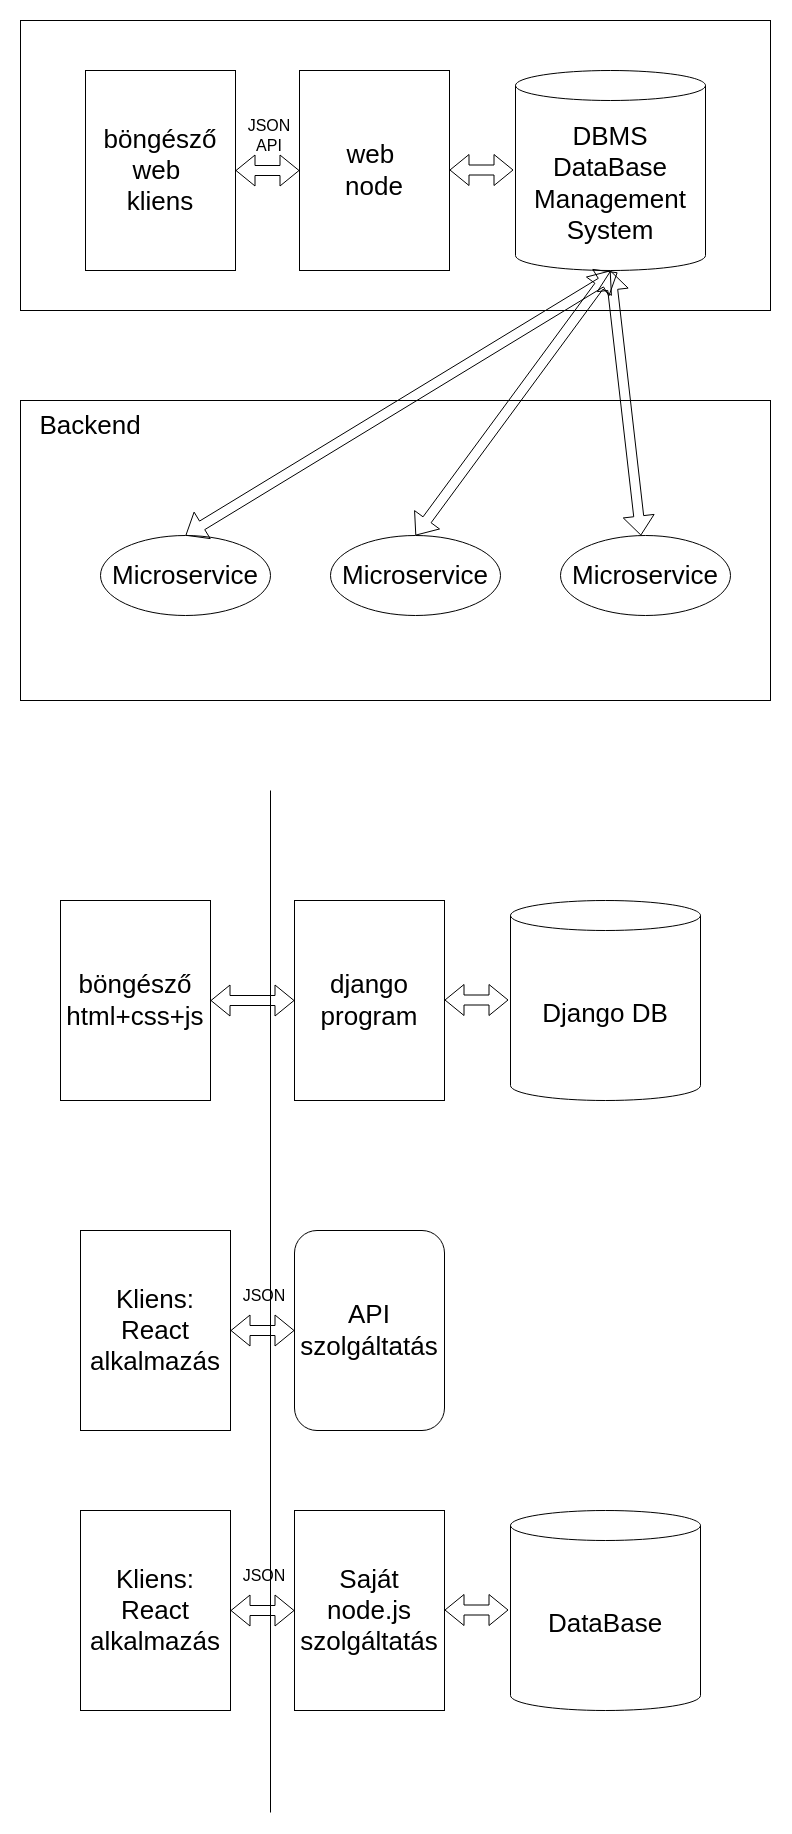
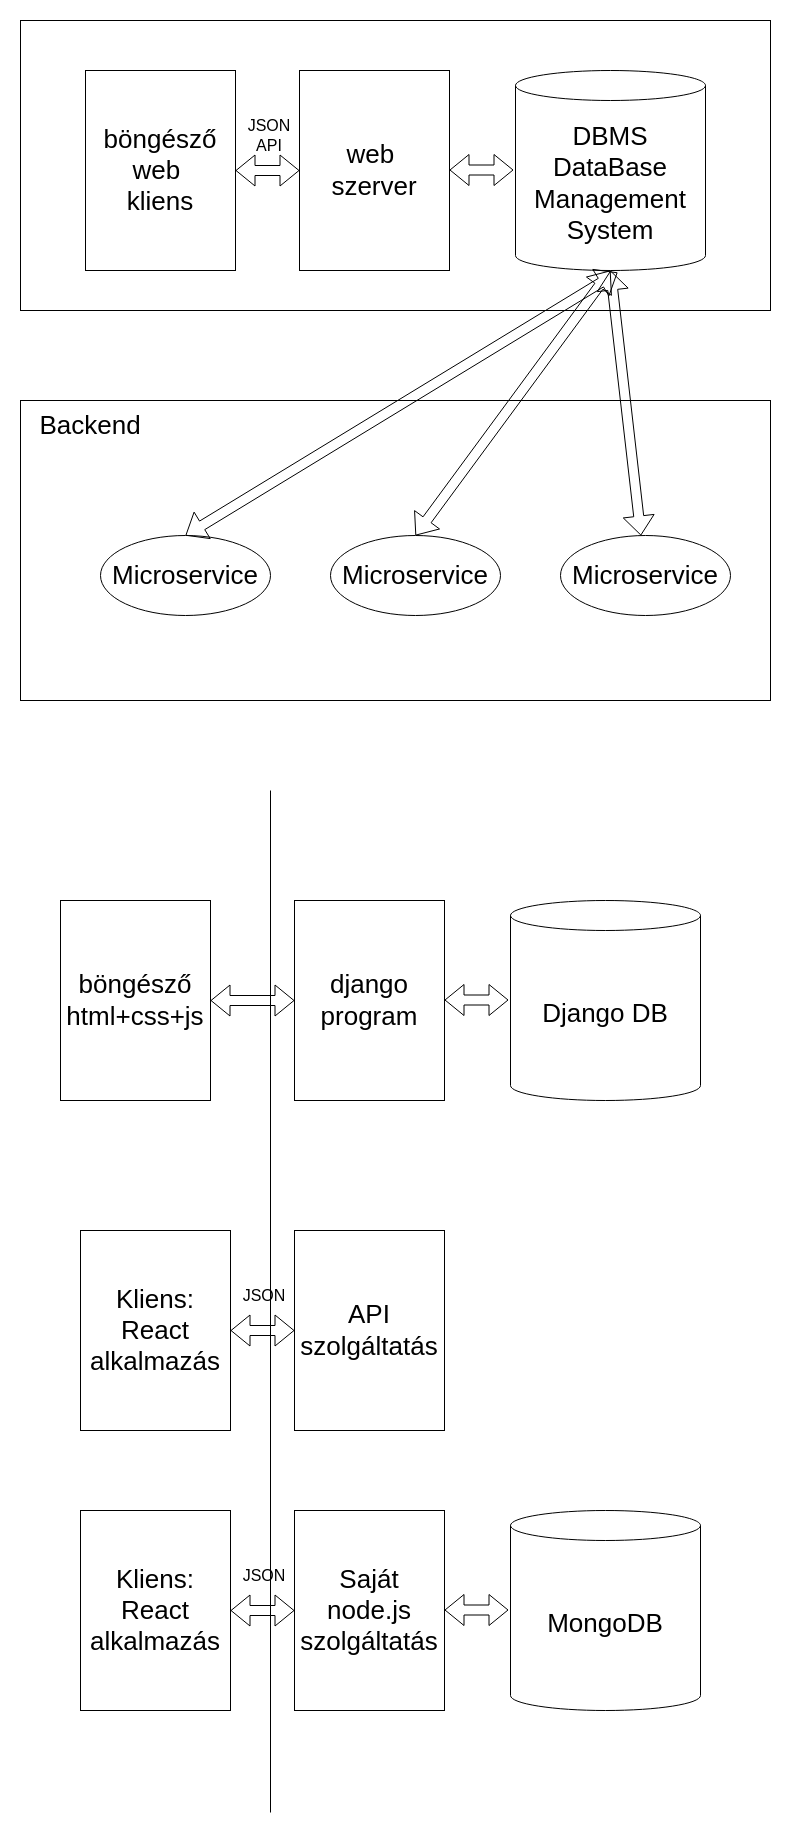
(375, 171) -> (375, 171)
(370, 1331) -> (370, 1331)
(606, 1624) -> (606, 1624)
